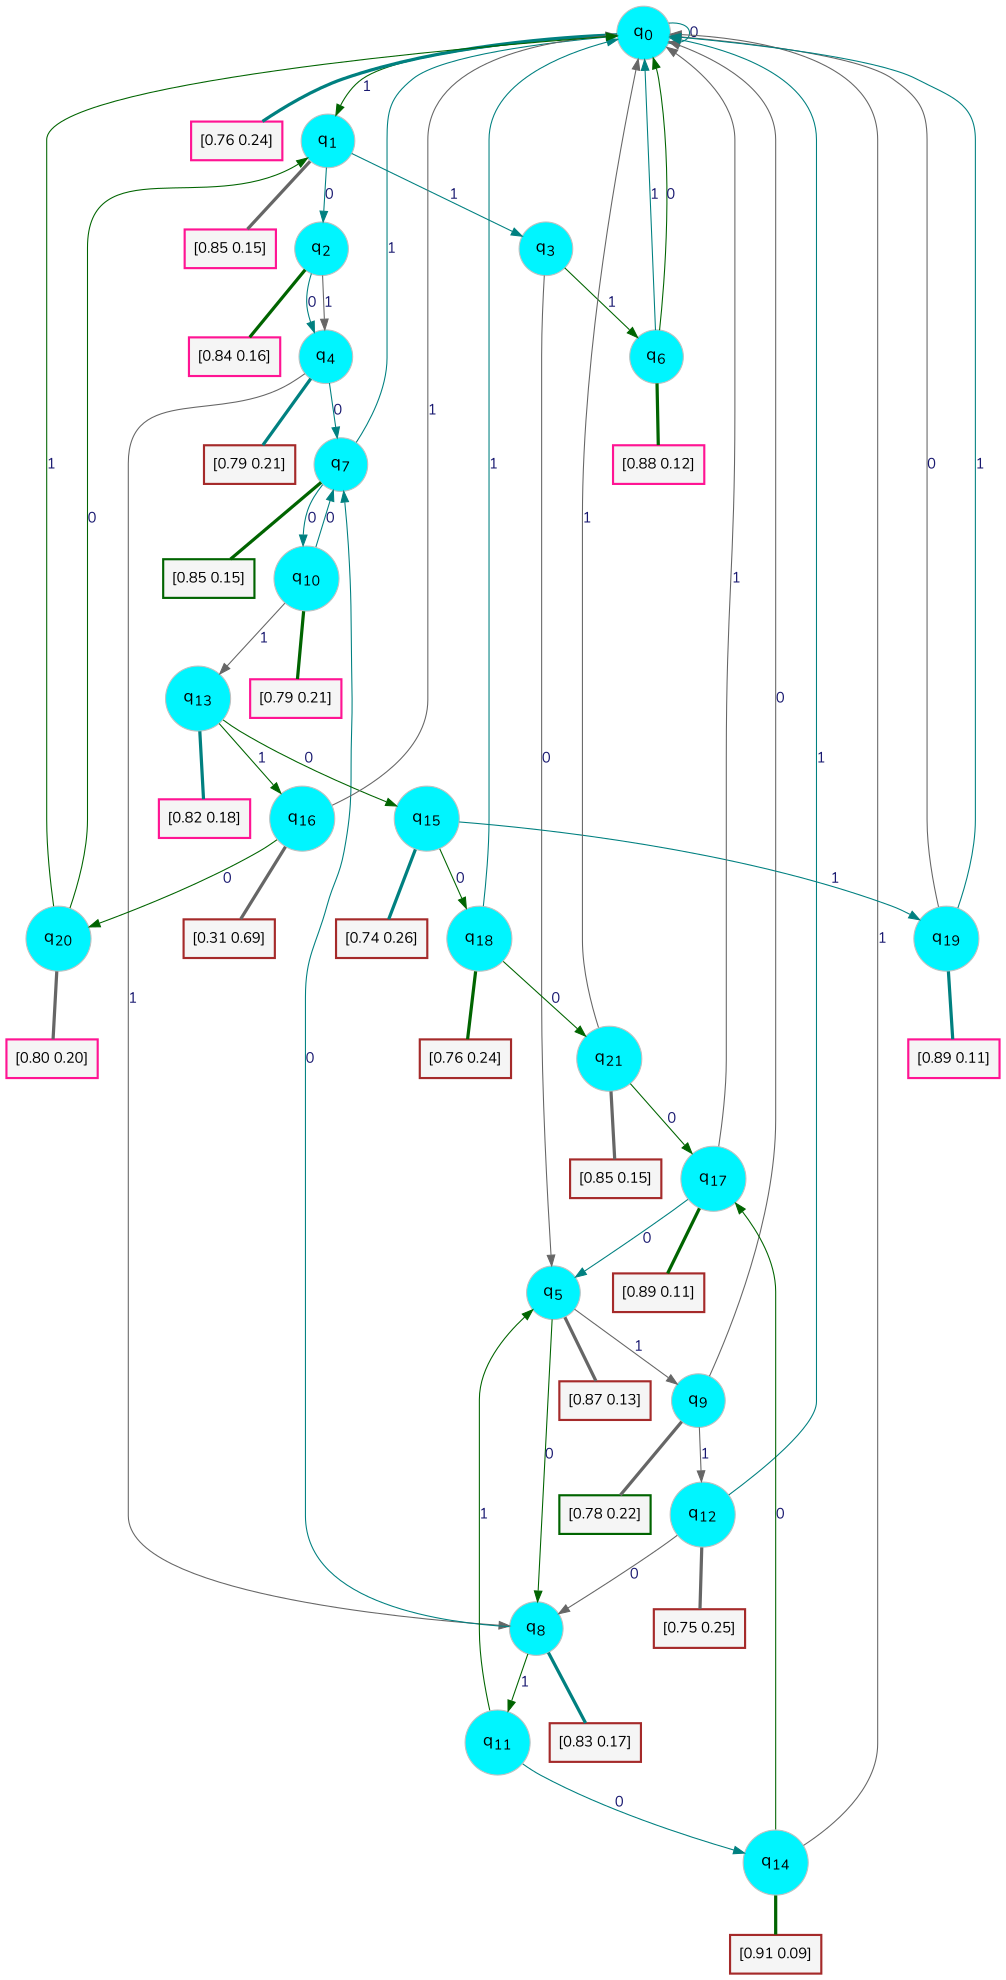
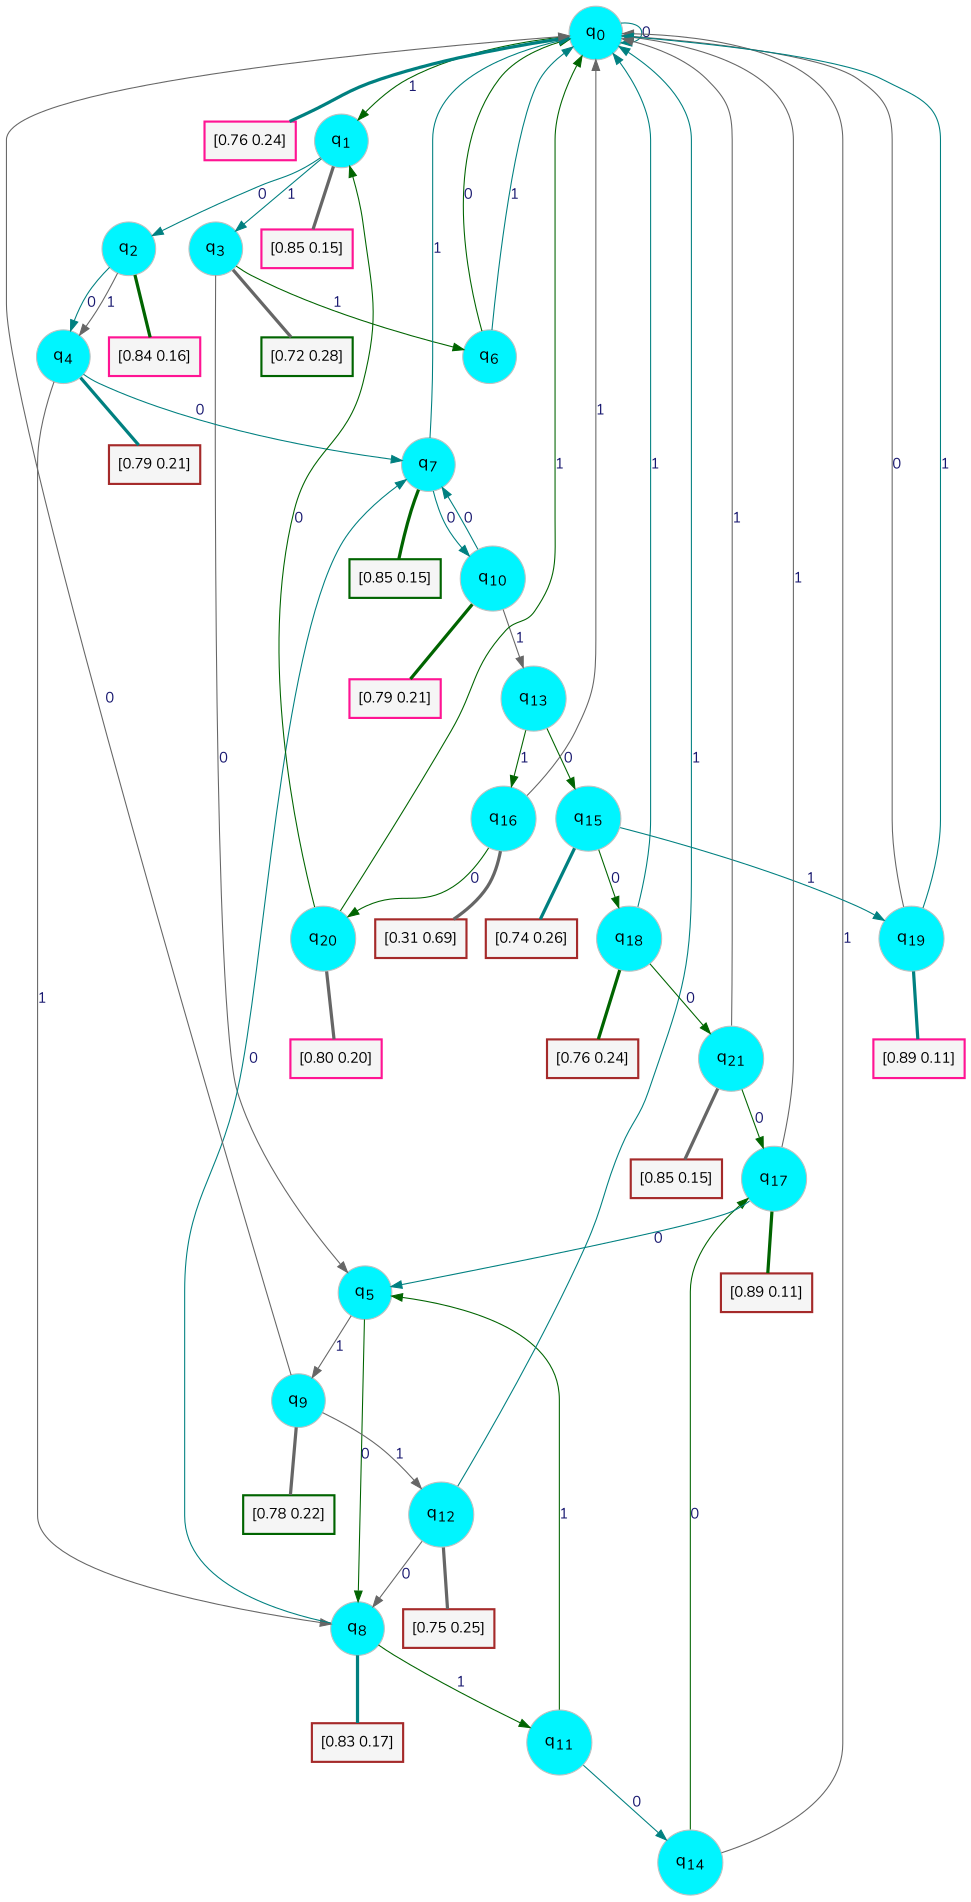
none -> (307, 357)
(659, 465) -> none
(205, 819) -> none
(605, 1401) -> none
(776, 1954) -> none
